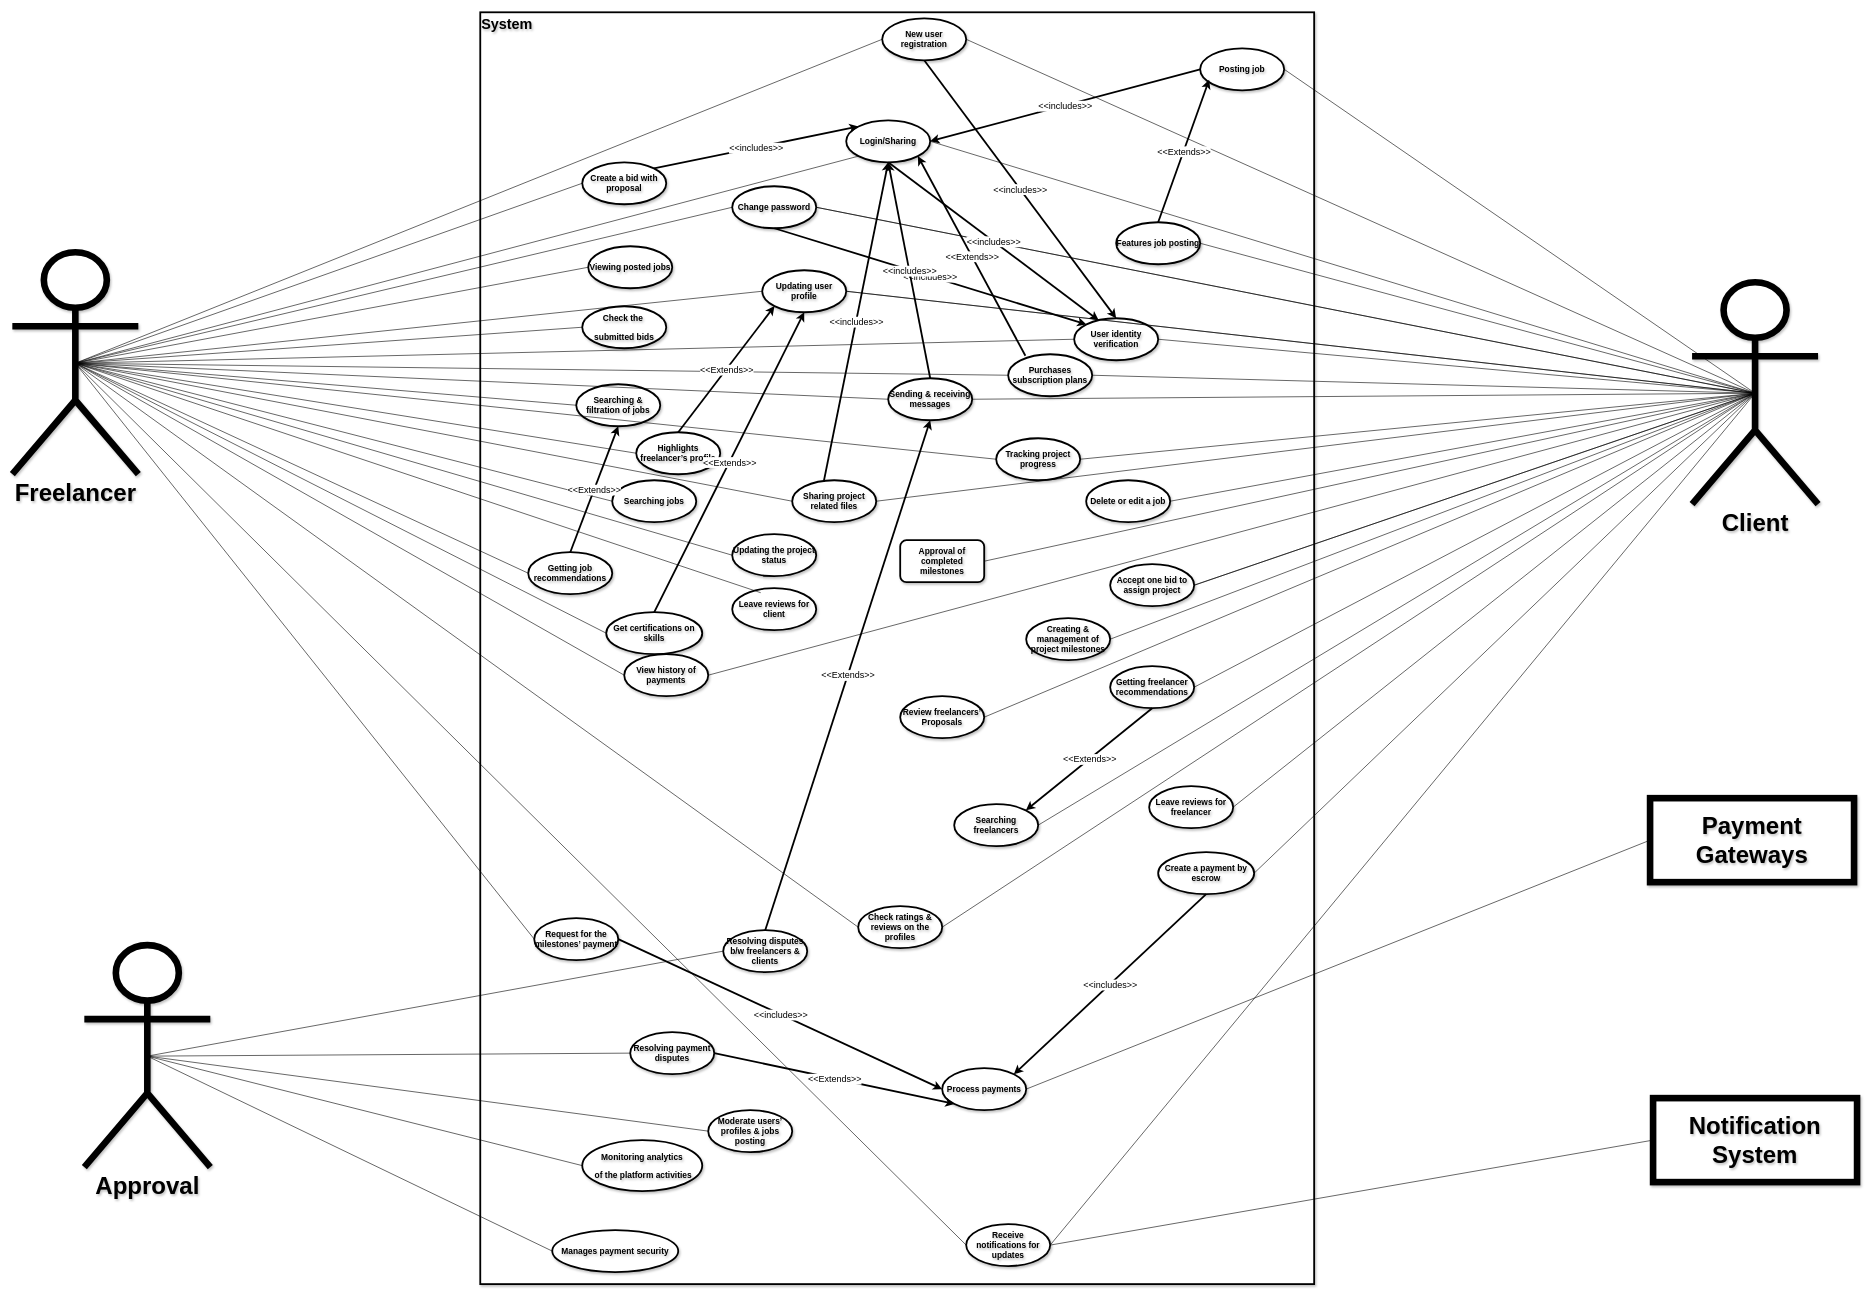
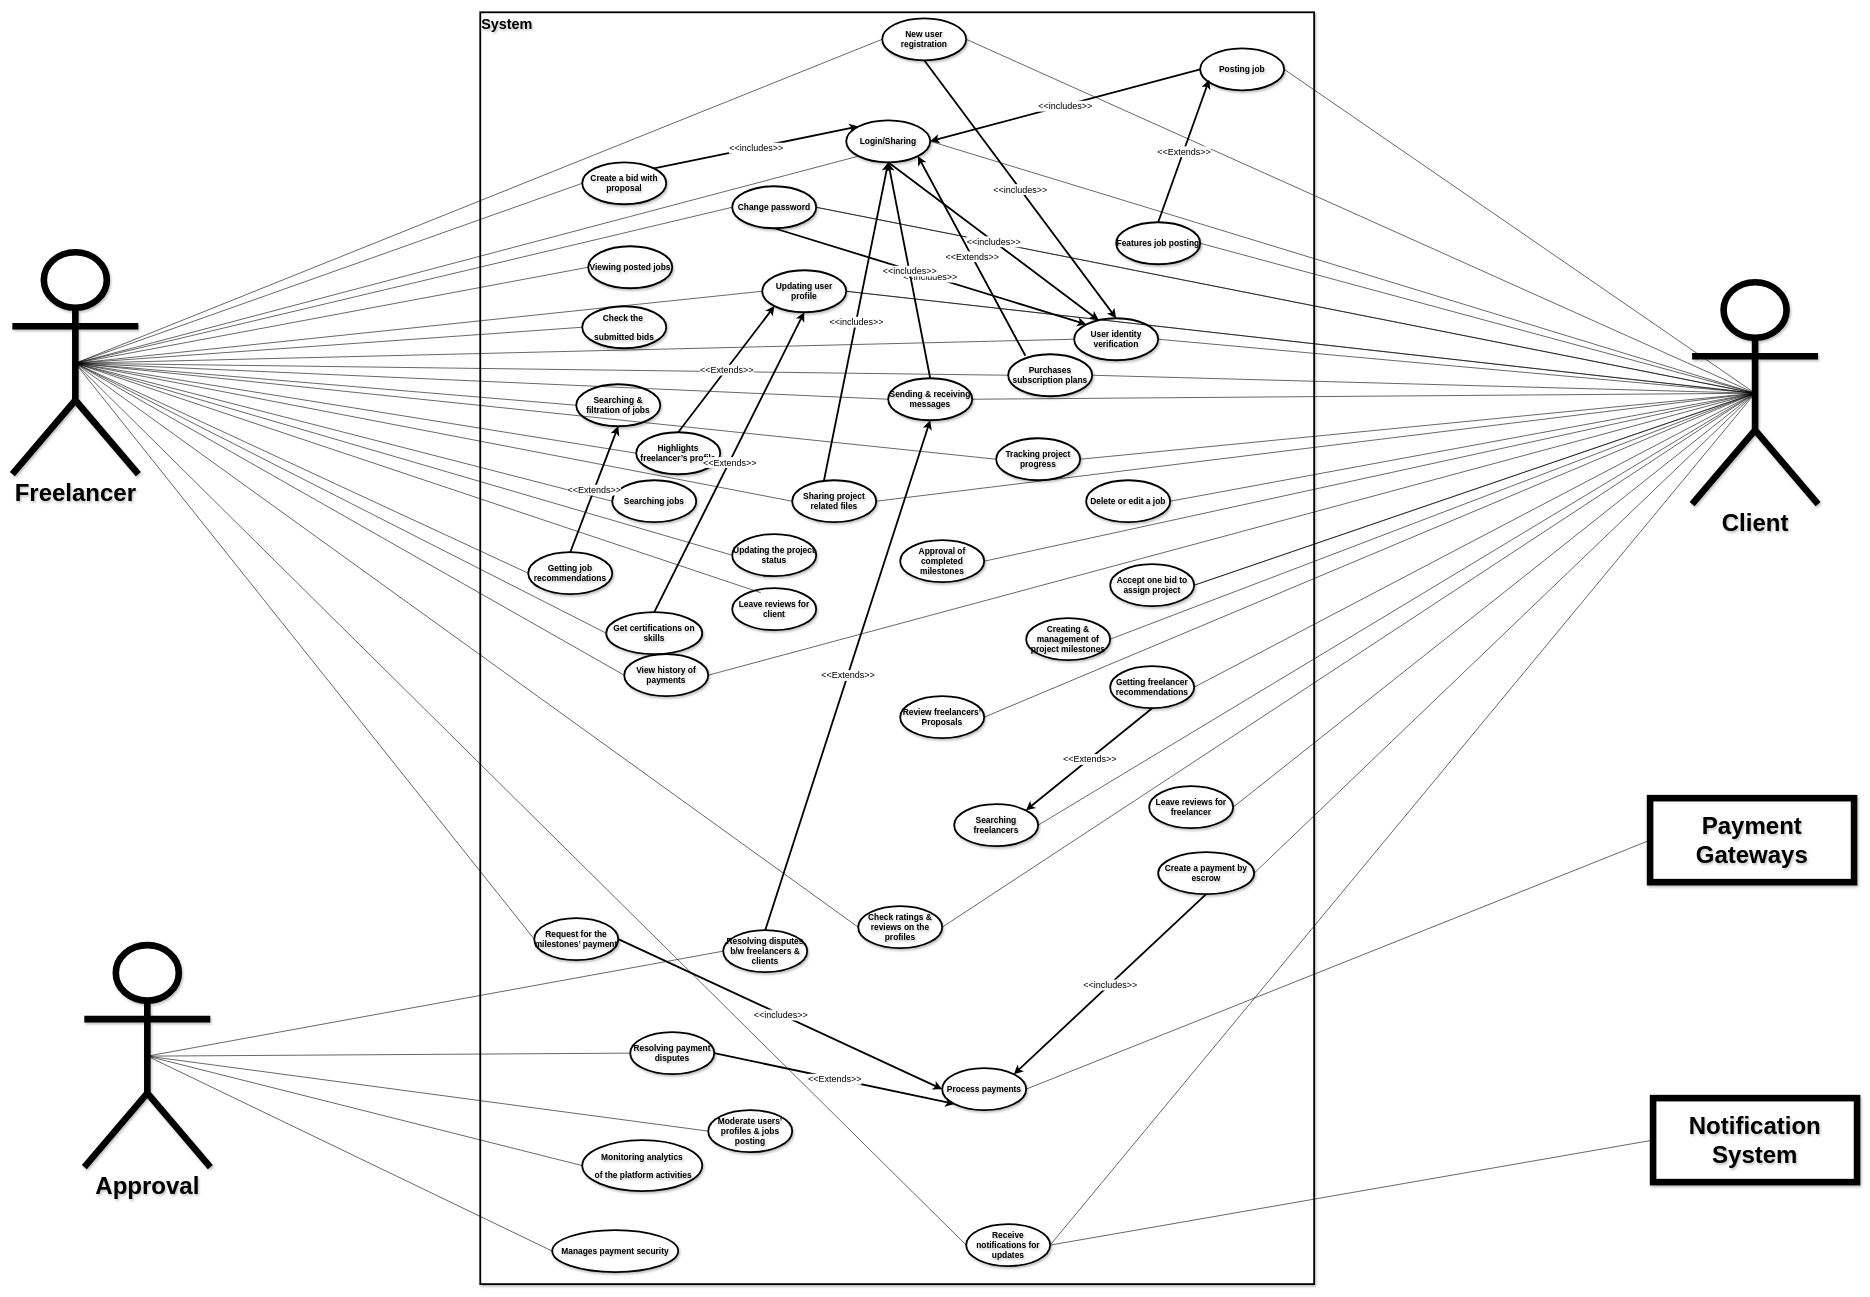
(942, 561) -> (942, 561)
